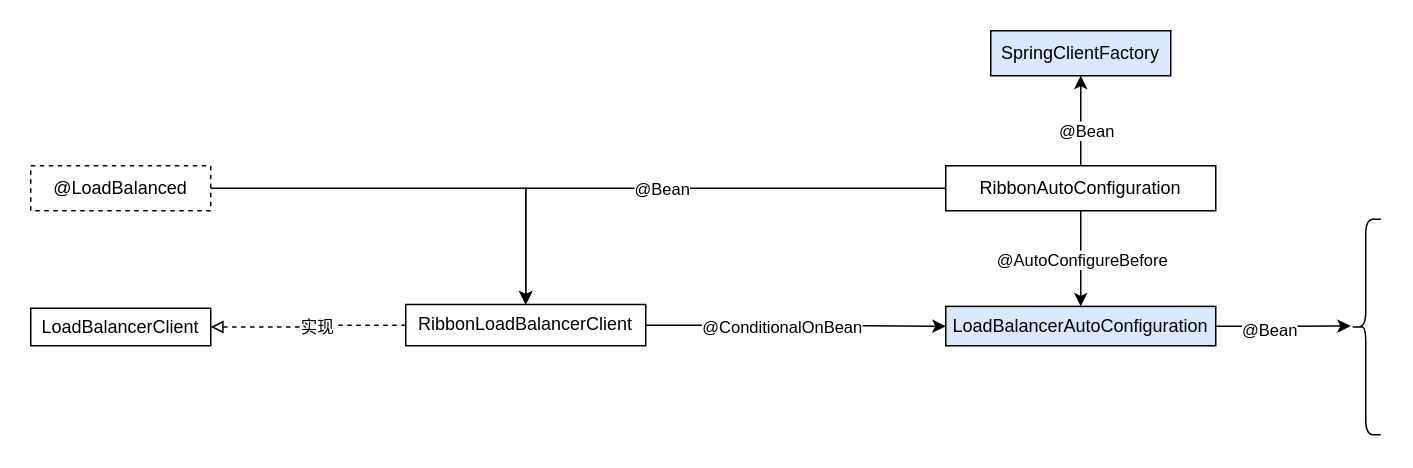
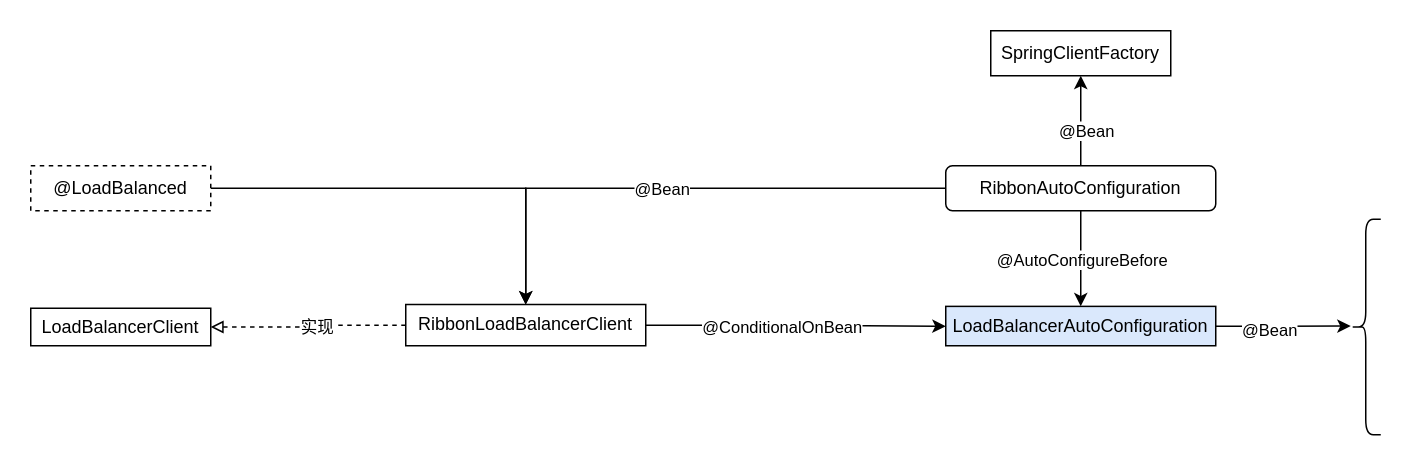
(1081, 53) -> (1081, 53)
(1081, 188) -> (1081, 188)
